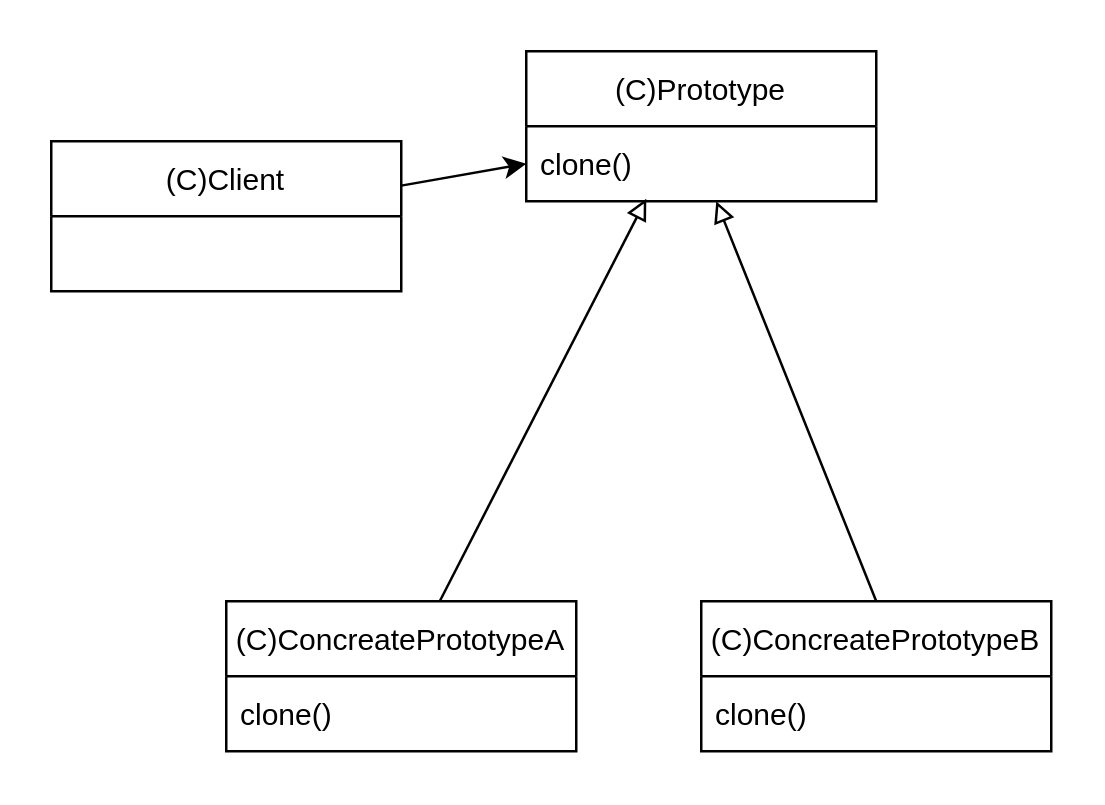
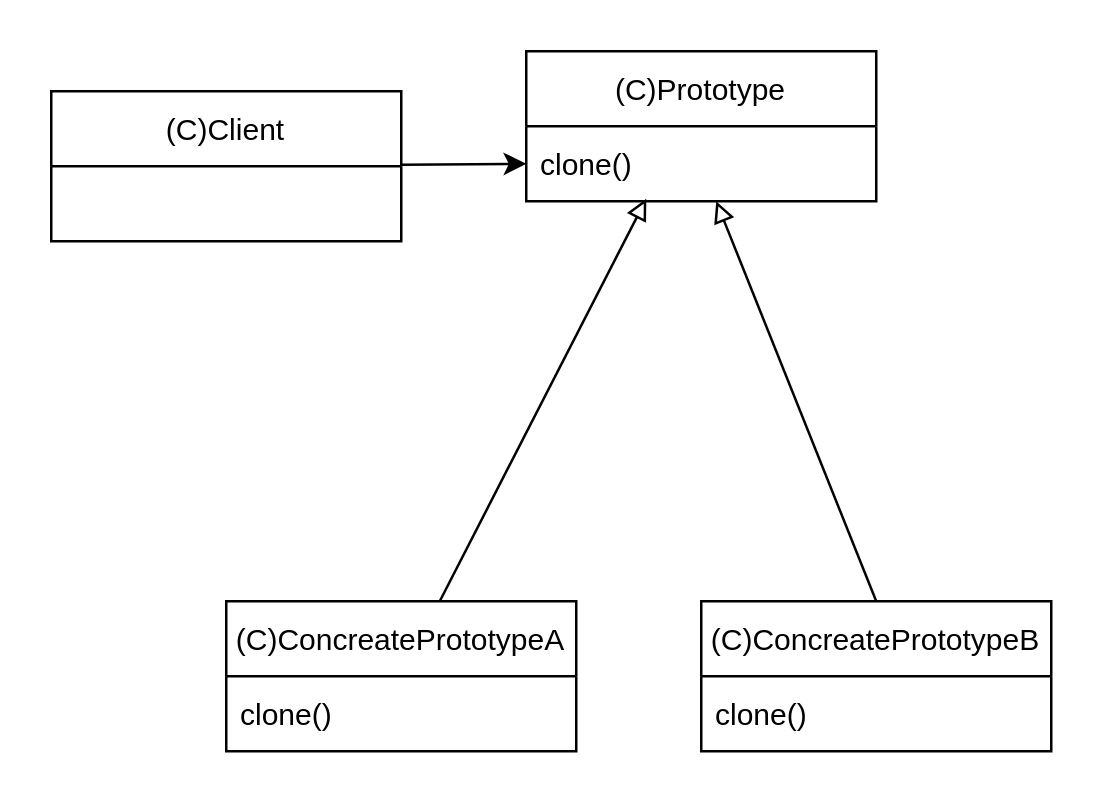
(226, 216) -> (226, 166)
